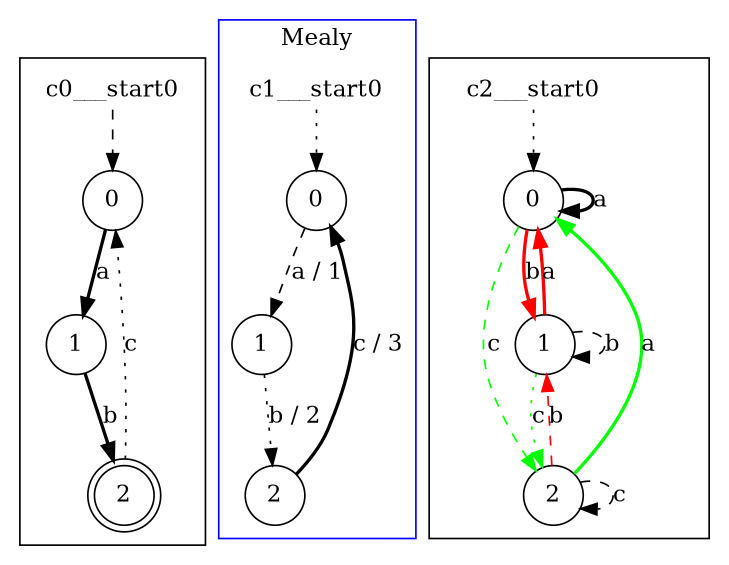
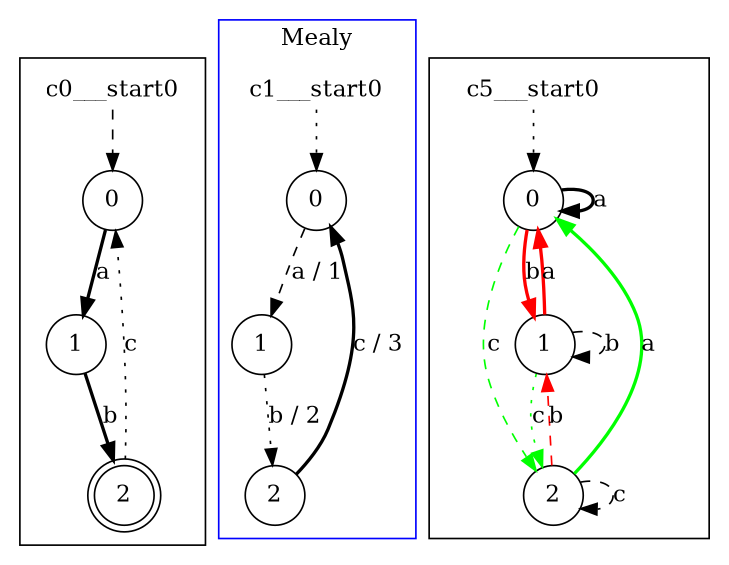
(534, 90) -> (534, 90)
